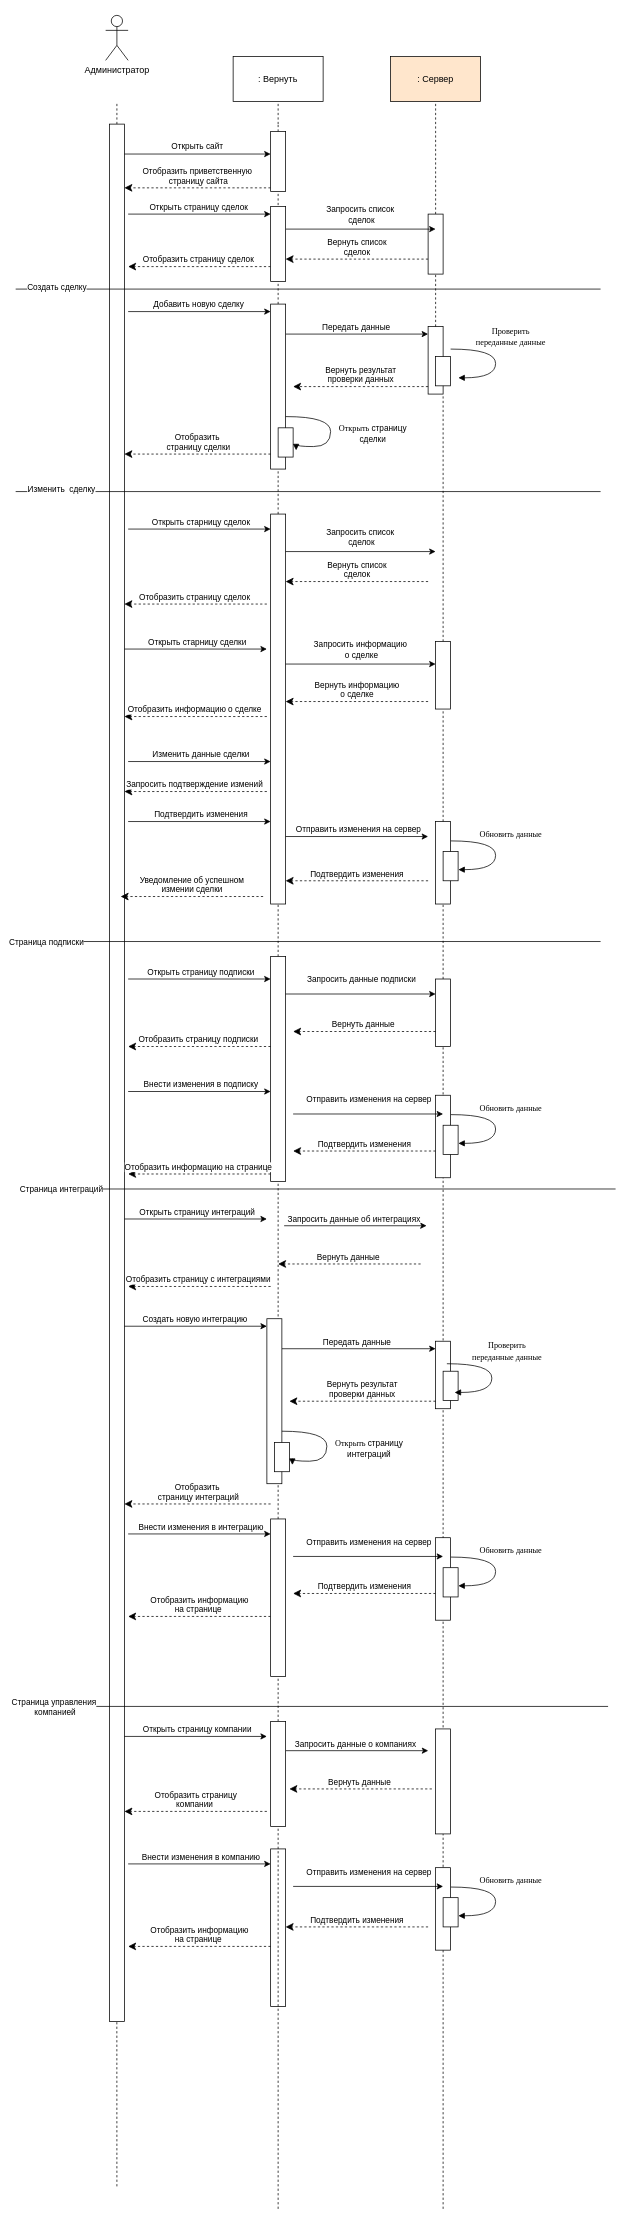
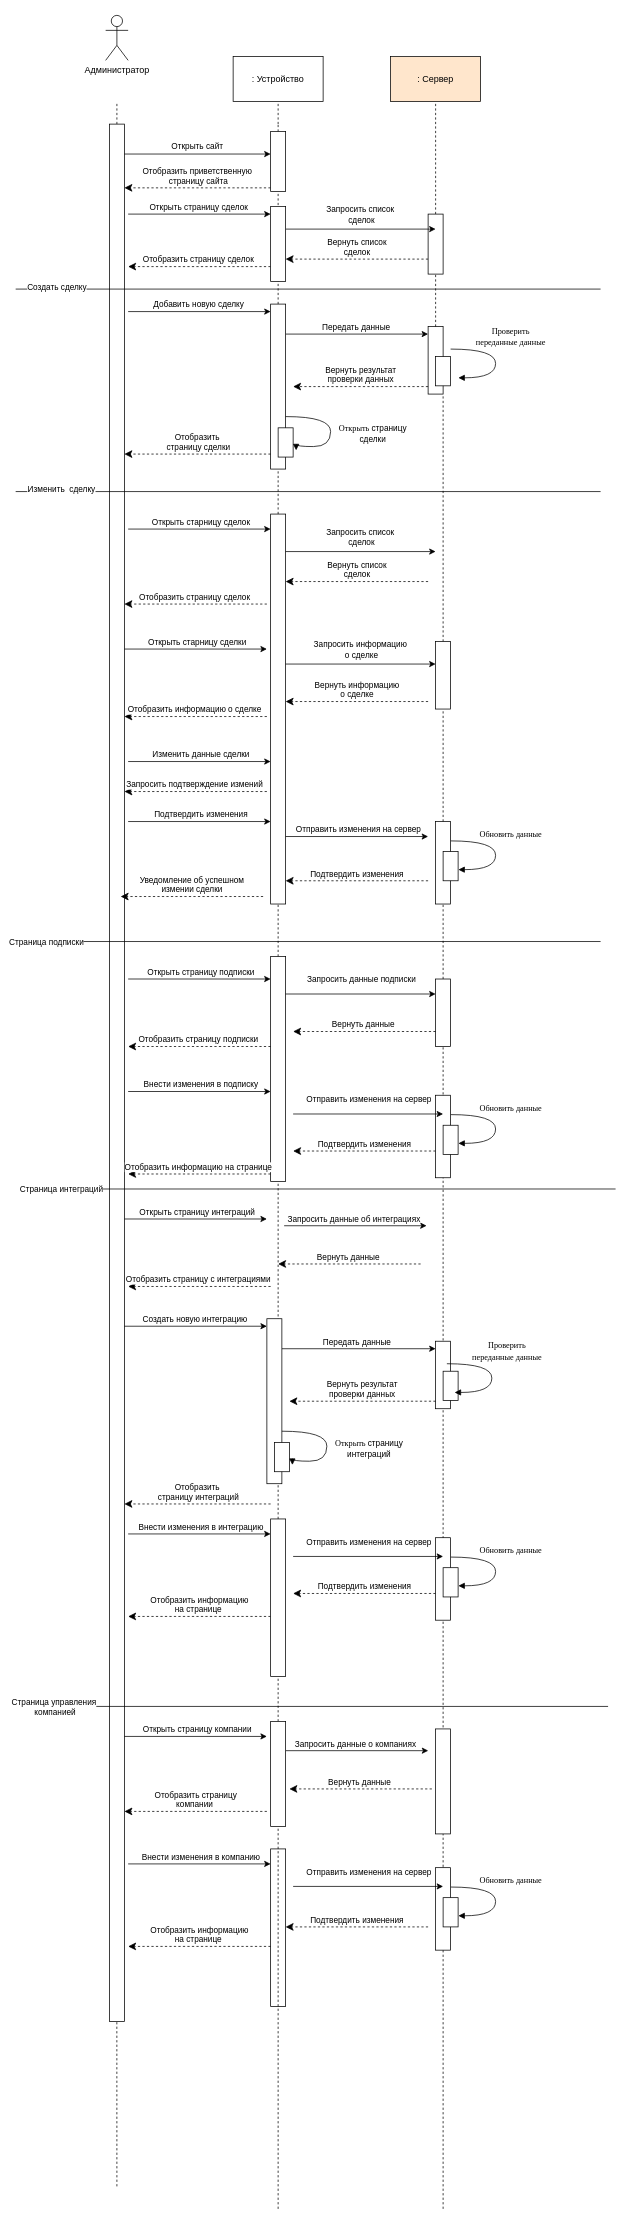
(278, 79) -> (278, 79)
